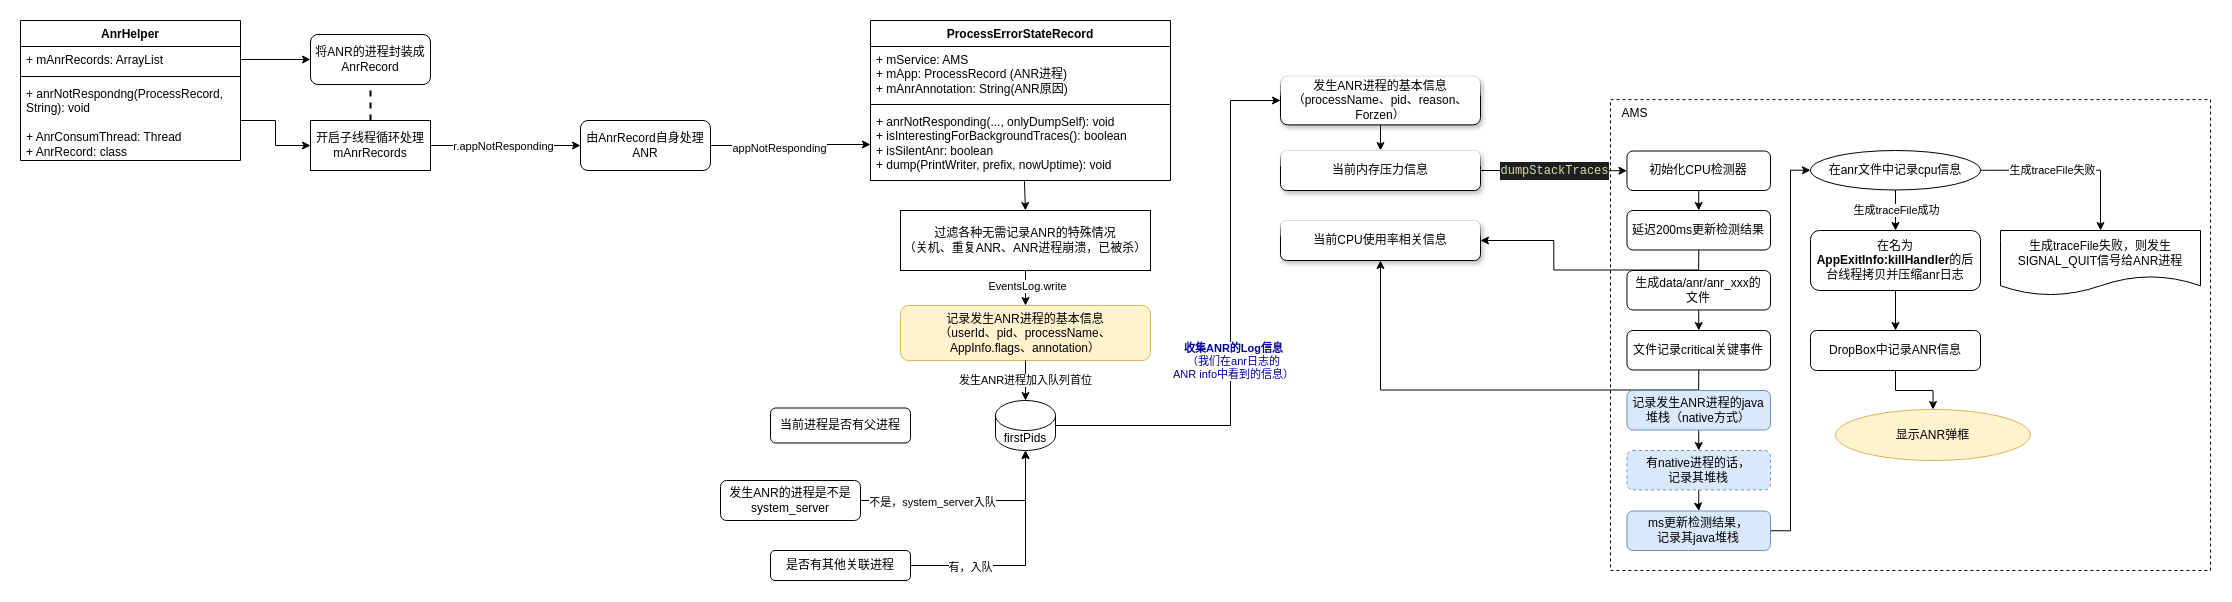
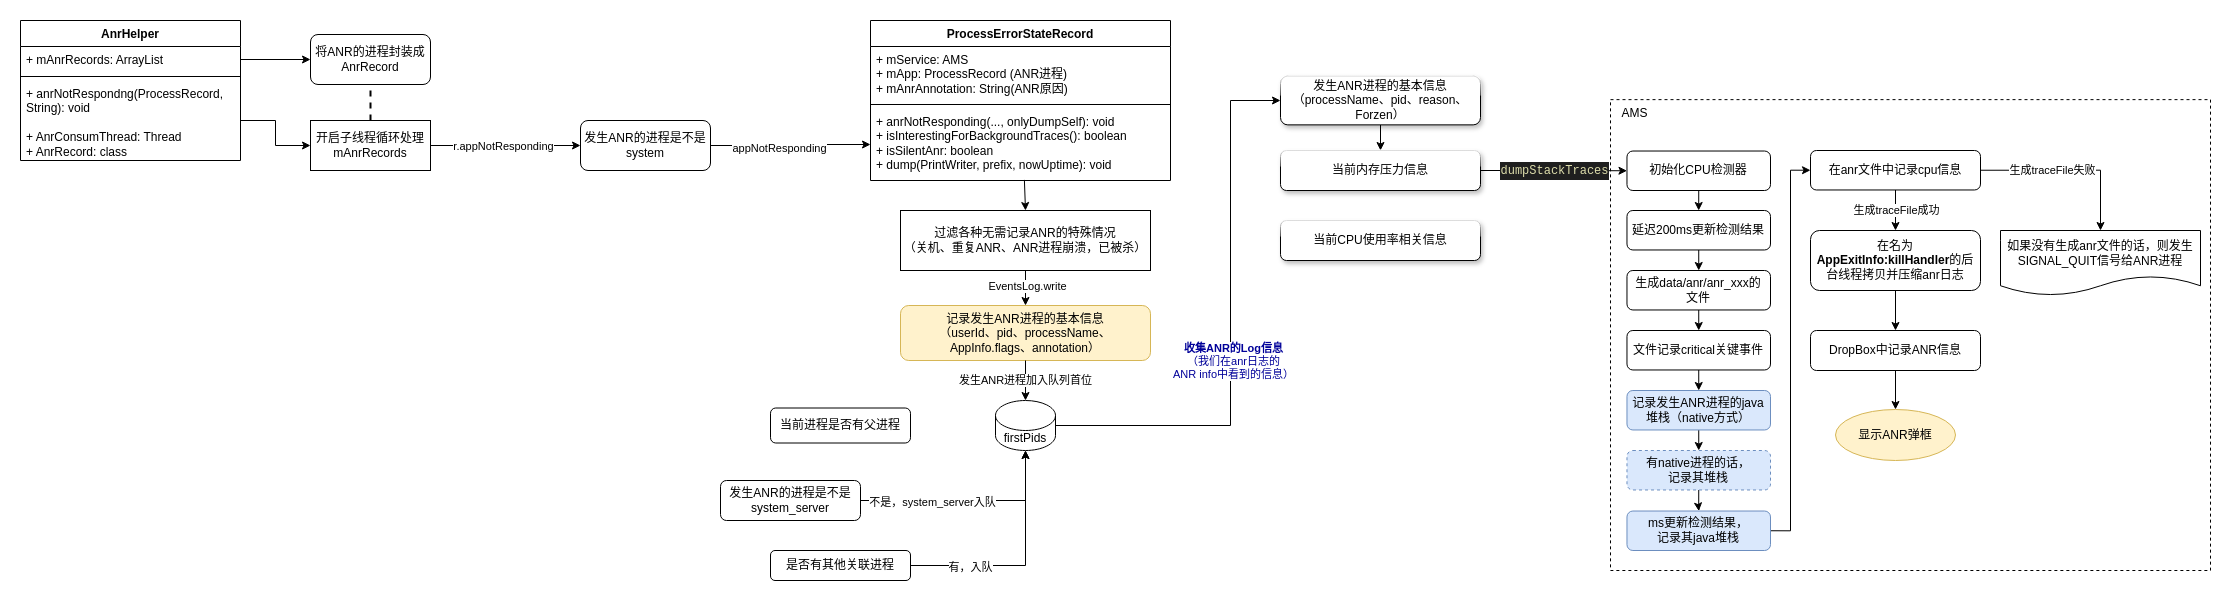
(646, 146) -> (646, 146)
(1896, 170) -> (1896, 170)
(2101, 254) -> (2101, 254)
(1554, 261) -> (1699, 262)
(1445, 390) -> (1699, 382)
(1933, 435) -> (1896, 435)
